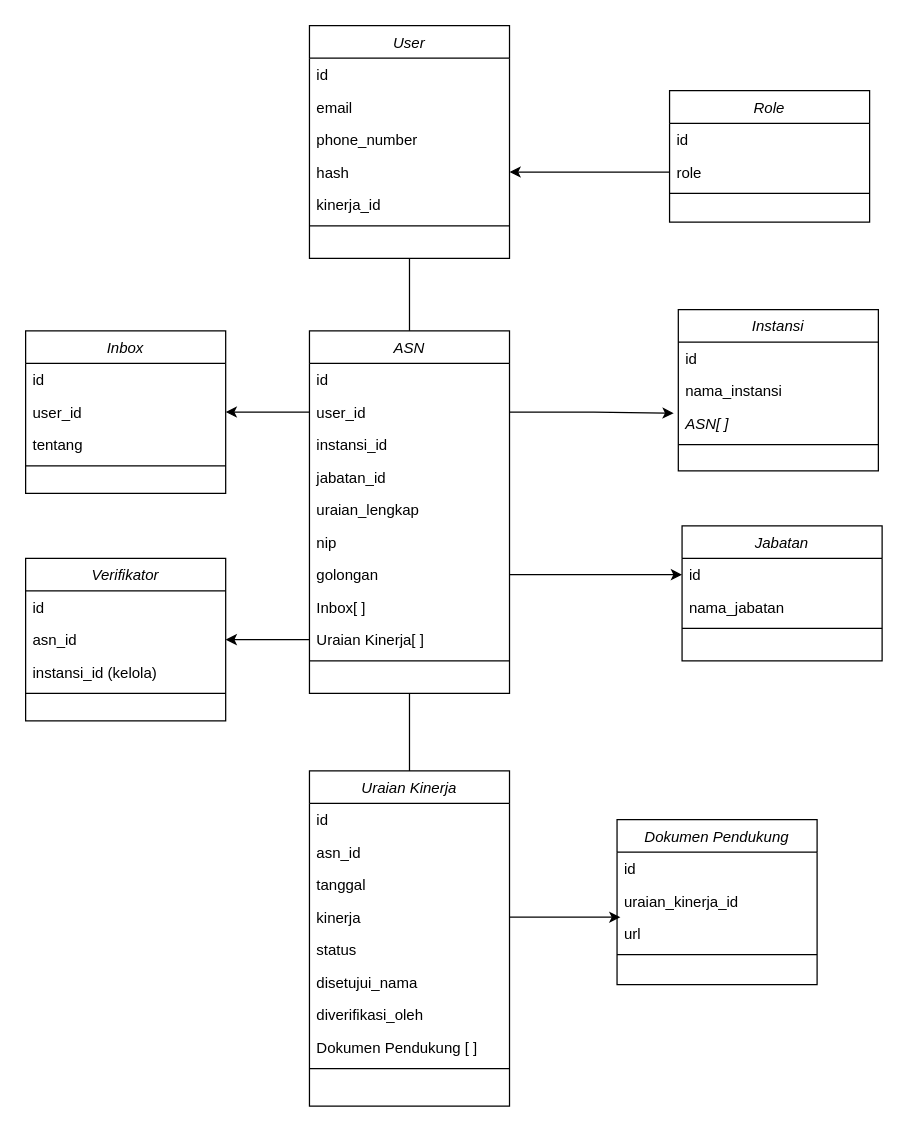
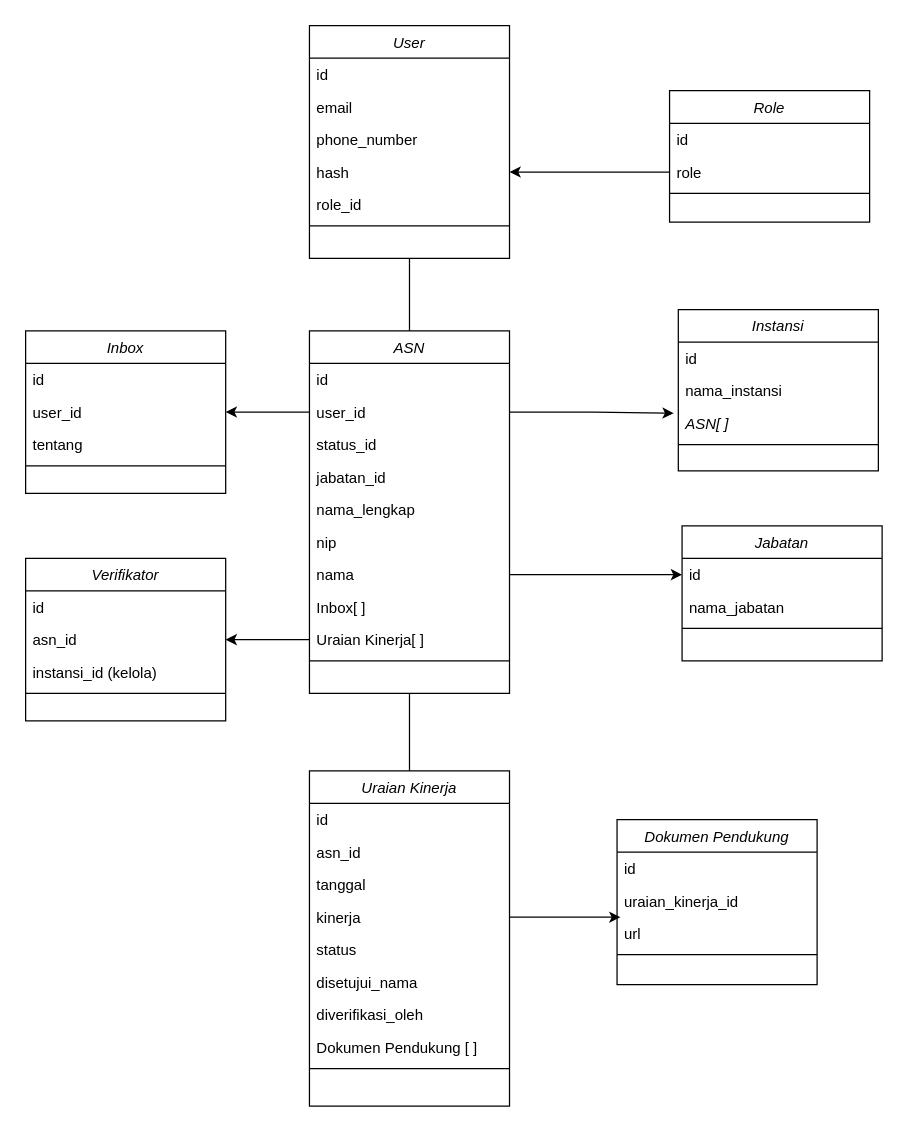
(354, 205) -> (342, 205)
(357, 445) -> (352, 445)
(371, 510) -> (365, 510)
(348, 575) -> (333, 575)
